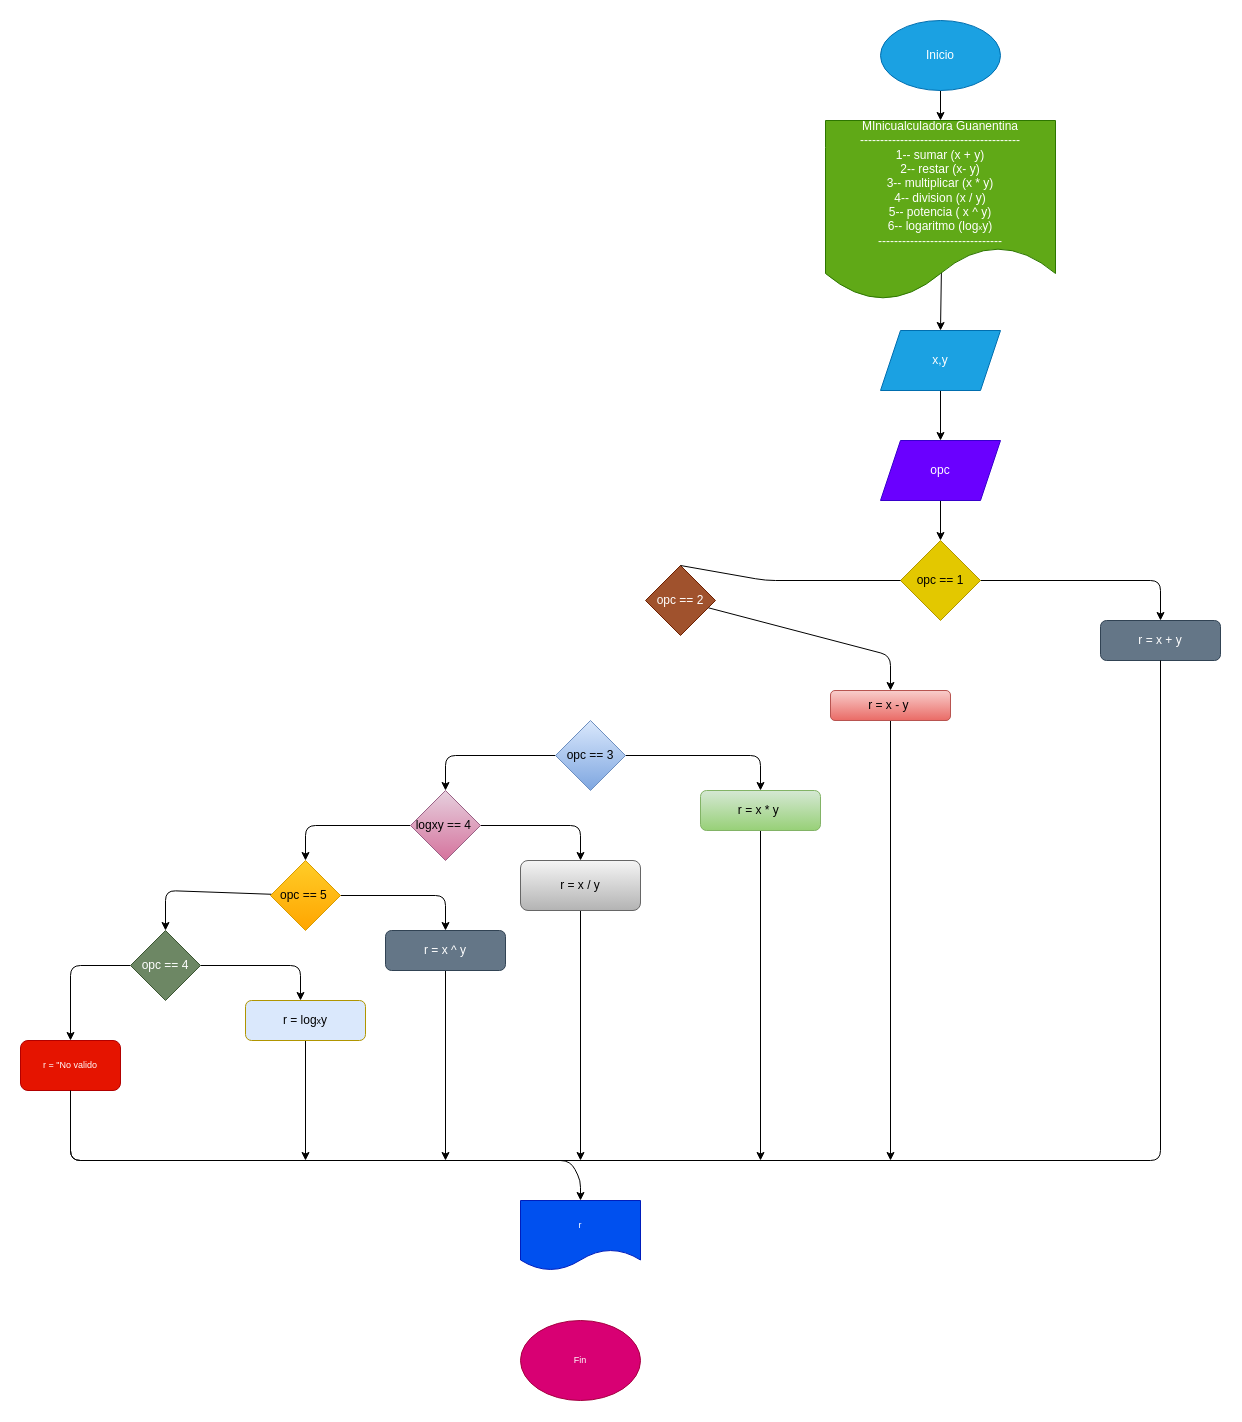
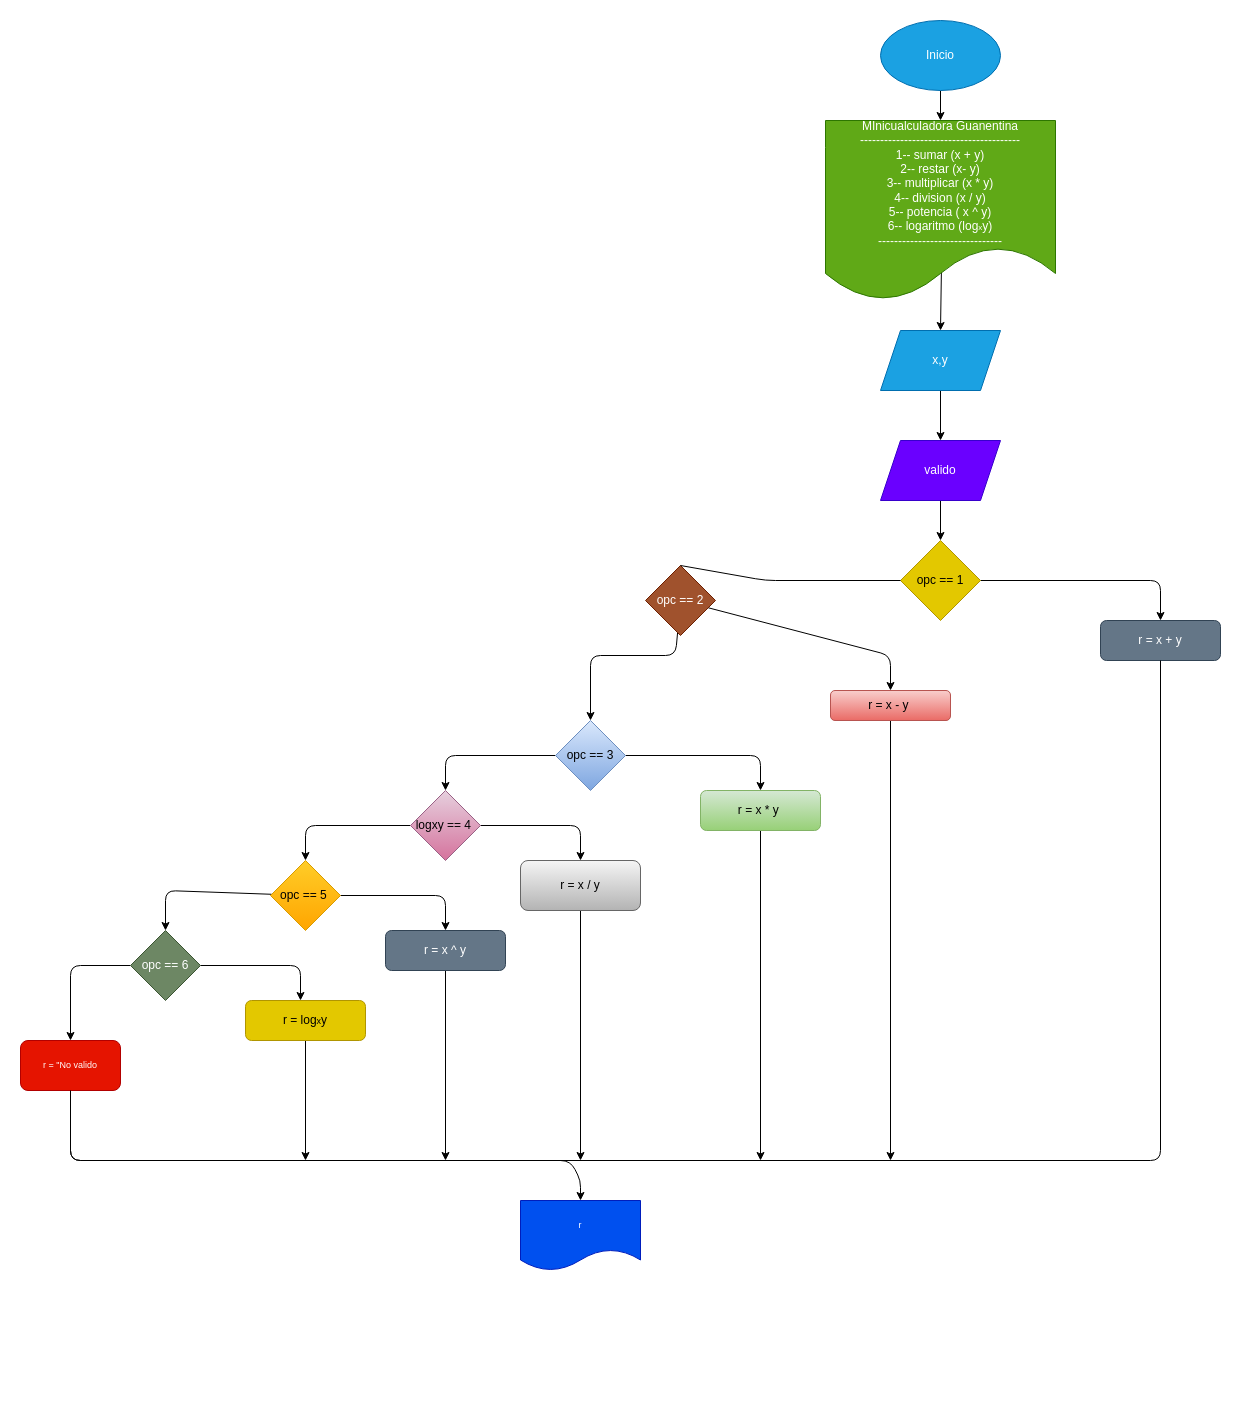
(941, 471) -> (941, 471)
none -> (616, 656)
(166, 966) -> (166, 966)
(306, 1021) -> (306, 1021)
(581, 1361) -> none
